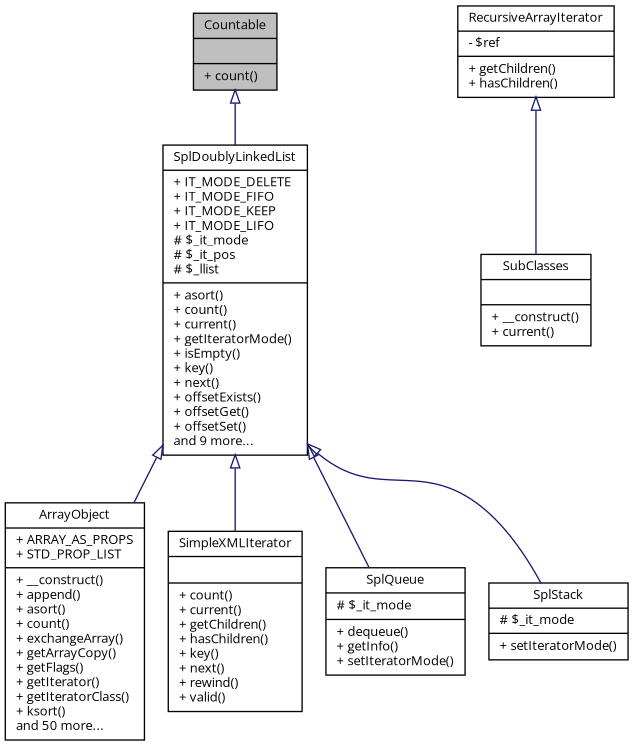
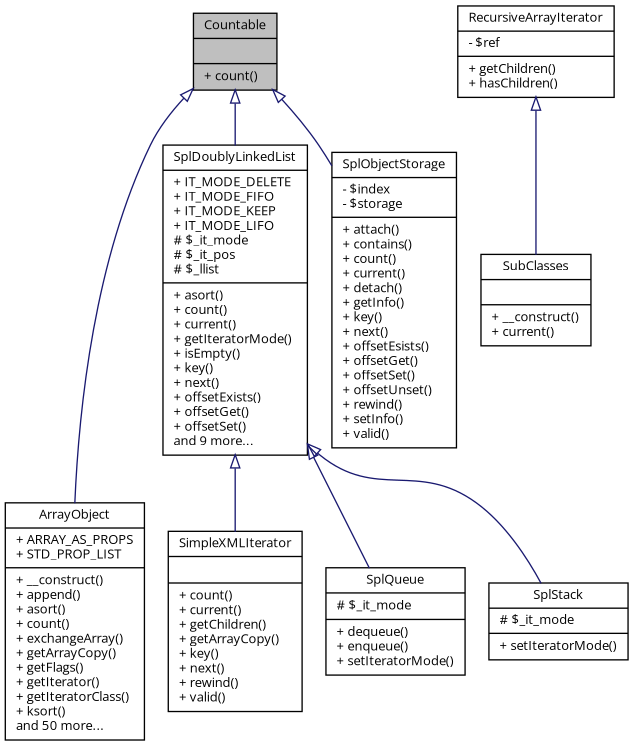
none -> (394, 300)
(145, 480) -> (101, 292)
(224, 639) -> (229, 639)
(368, 647) -> (373, 647)
